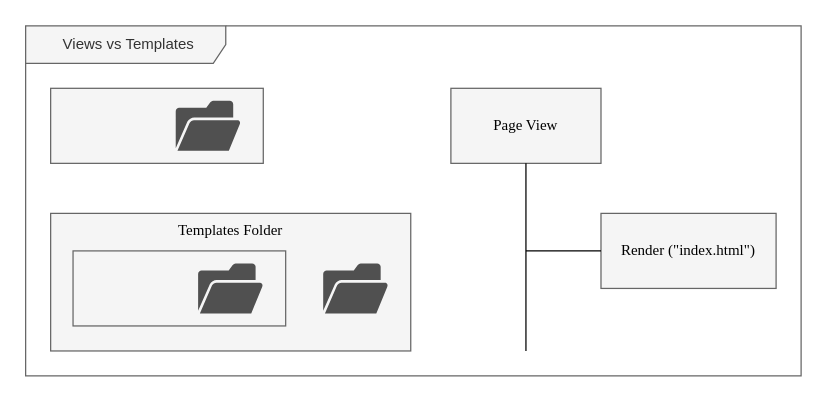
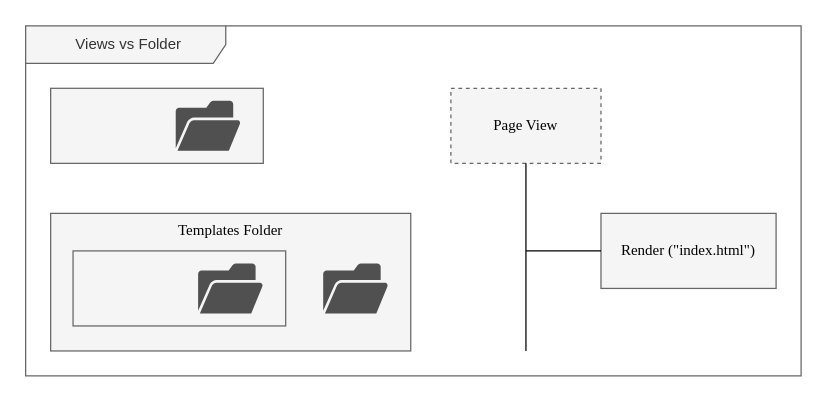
(129, 44) -> (129, 44)
(526, 126) -> (526, 126)
